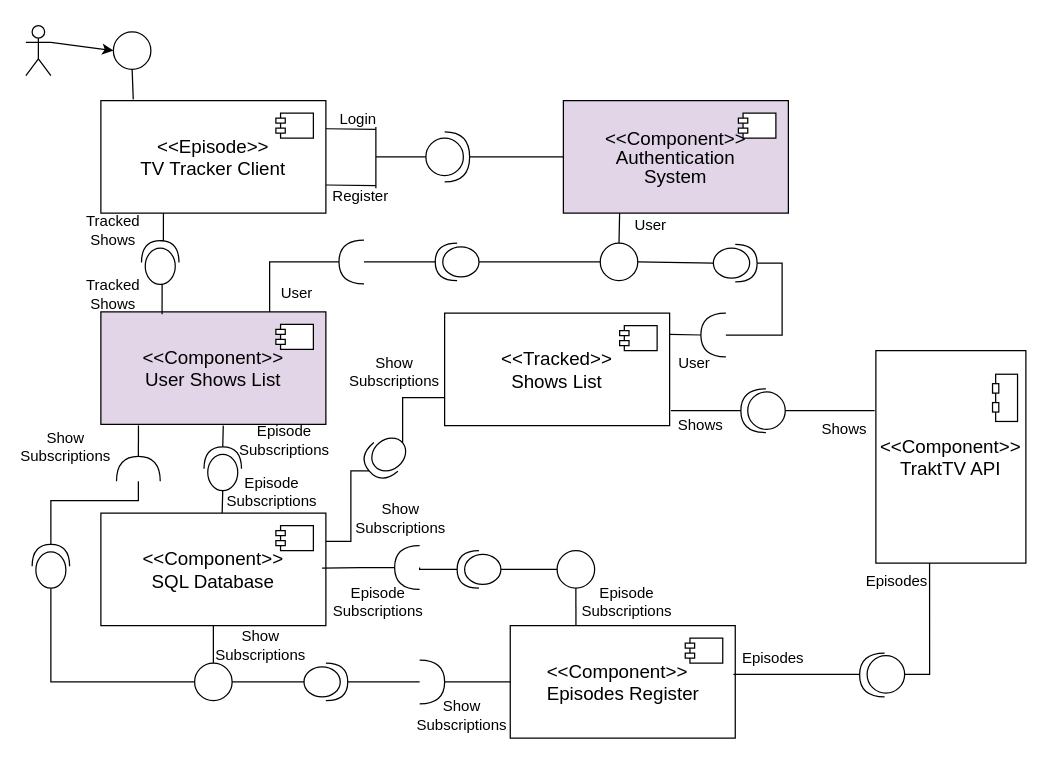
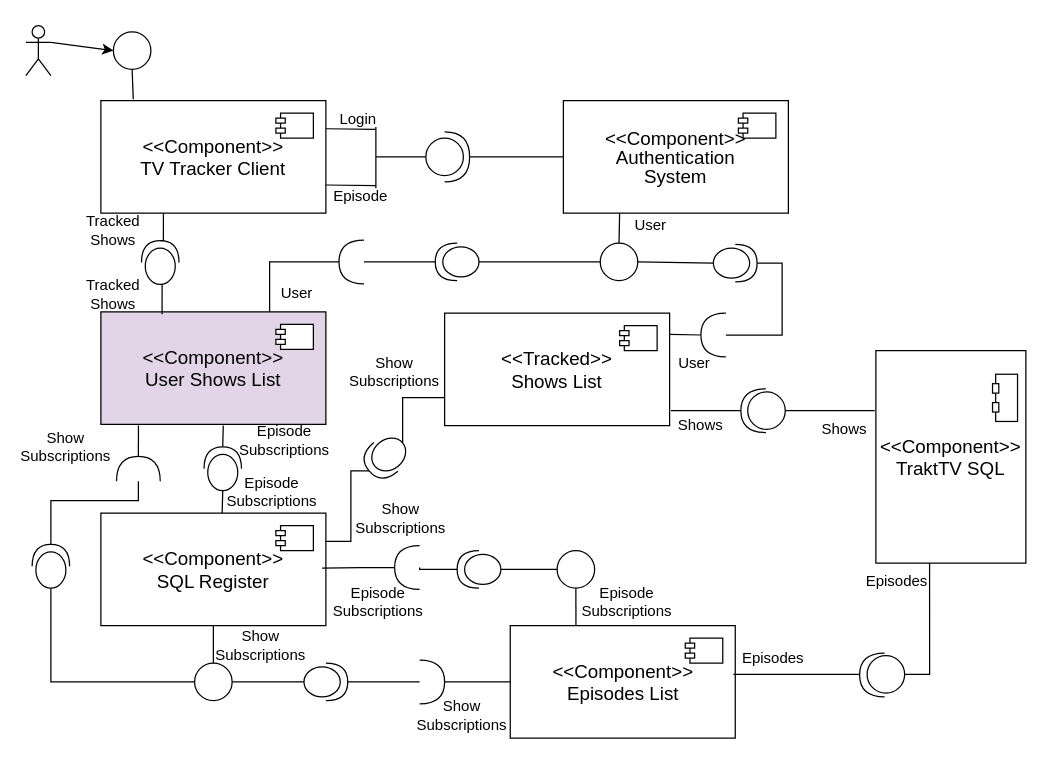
(213, 157) -> (213, 157)
(676, 157) -> (676, 157)
(361, 197) -> (361, 197)
(951, 457) -> (951, 457)
(213, 569) -> (213, 569)
(623, 682) -> (623, 682)
